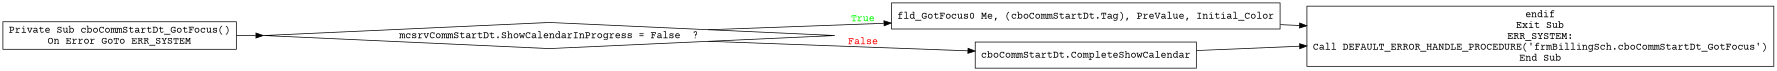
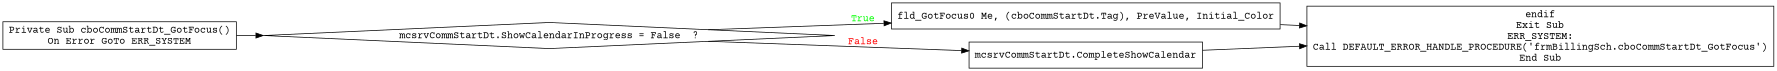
(1086, 55) -> (1086, 55)
